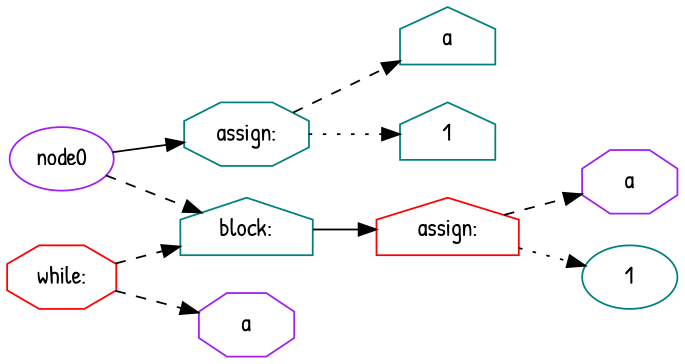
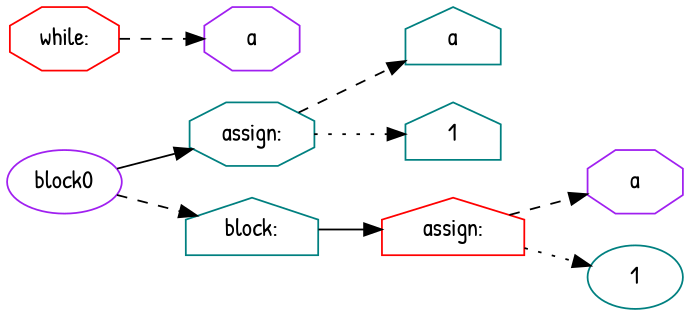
(62, 159) -> (64, 182)
(139, 257) -> none
